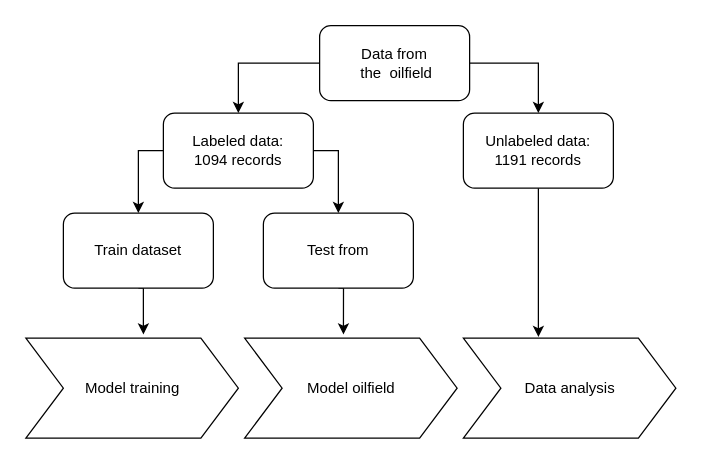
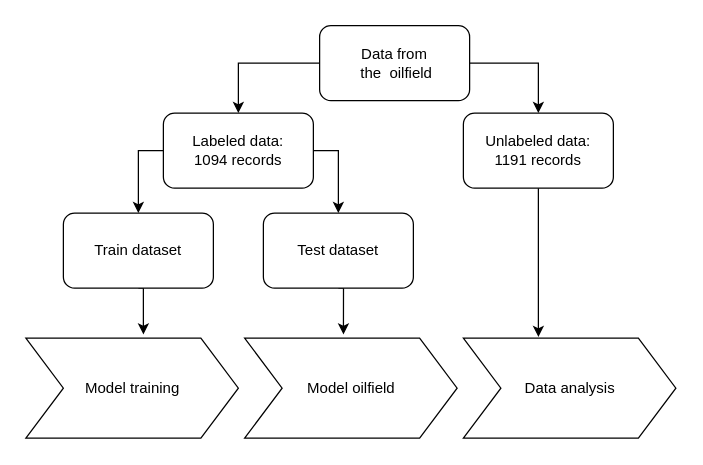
(338, 251) -> (338, 251)
